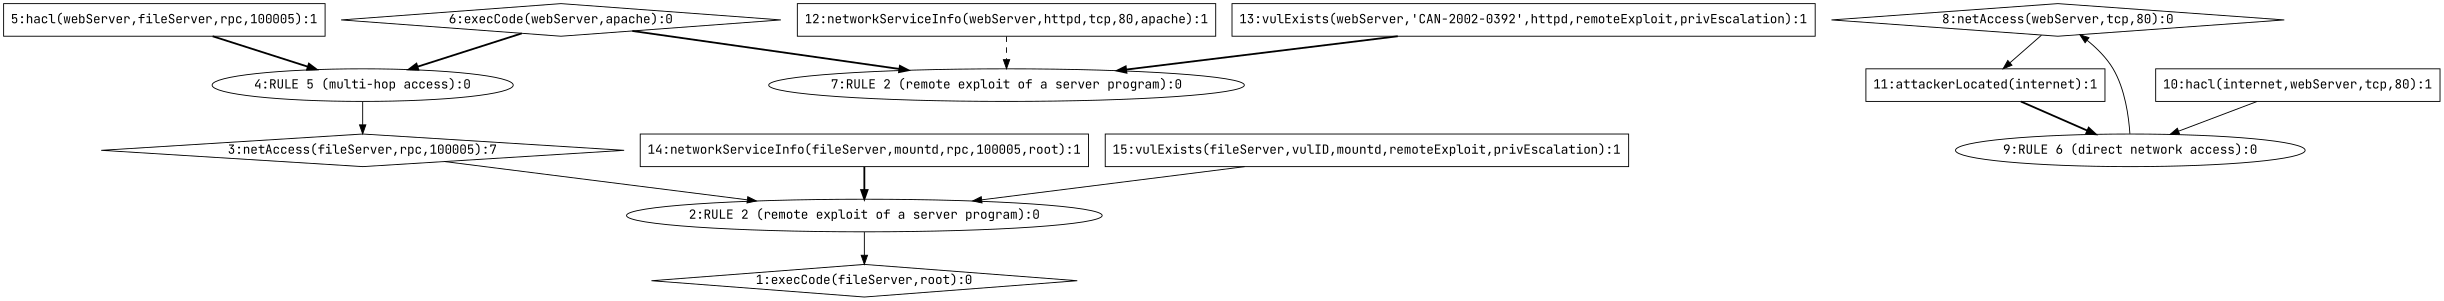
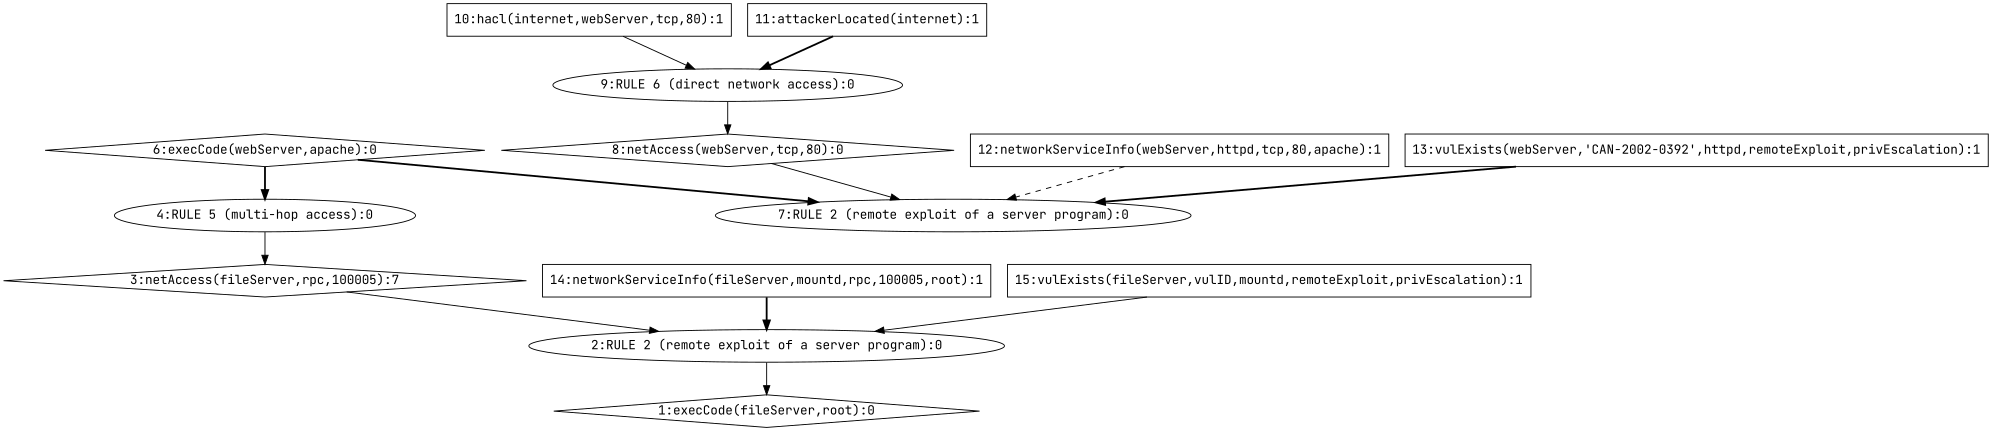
(164, 20) -> none
(2026, 49) -> (831, 180)
